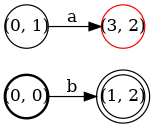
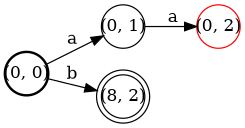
(123, 27) -> (218, 27)
none -> (69, 53)
(123, 97) -> (123, 97)
